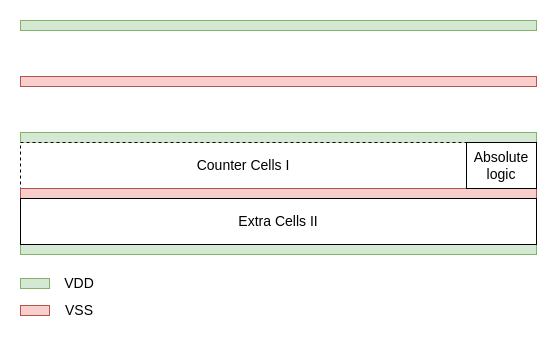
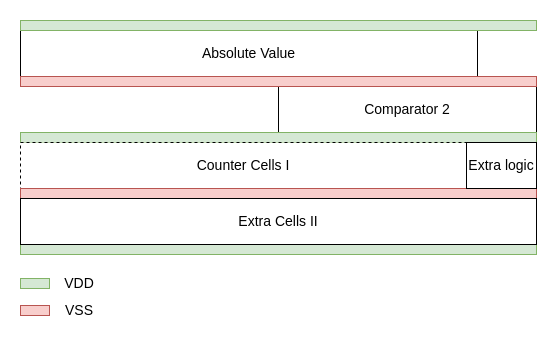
none -> (249, 54)
none -> (408, 110)
(502, 166) -> (502, 166)
